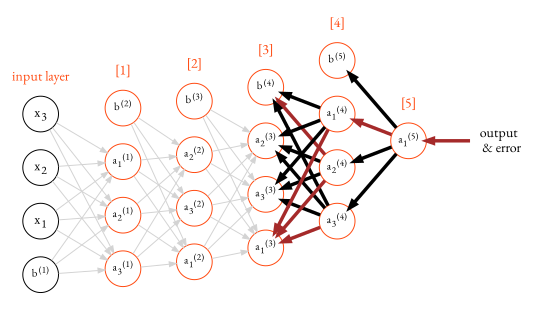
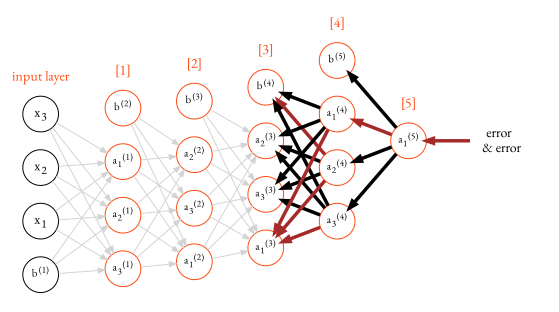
(501, 141) -> (501, 141)
